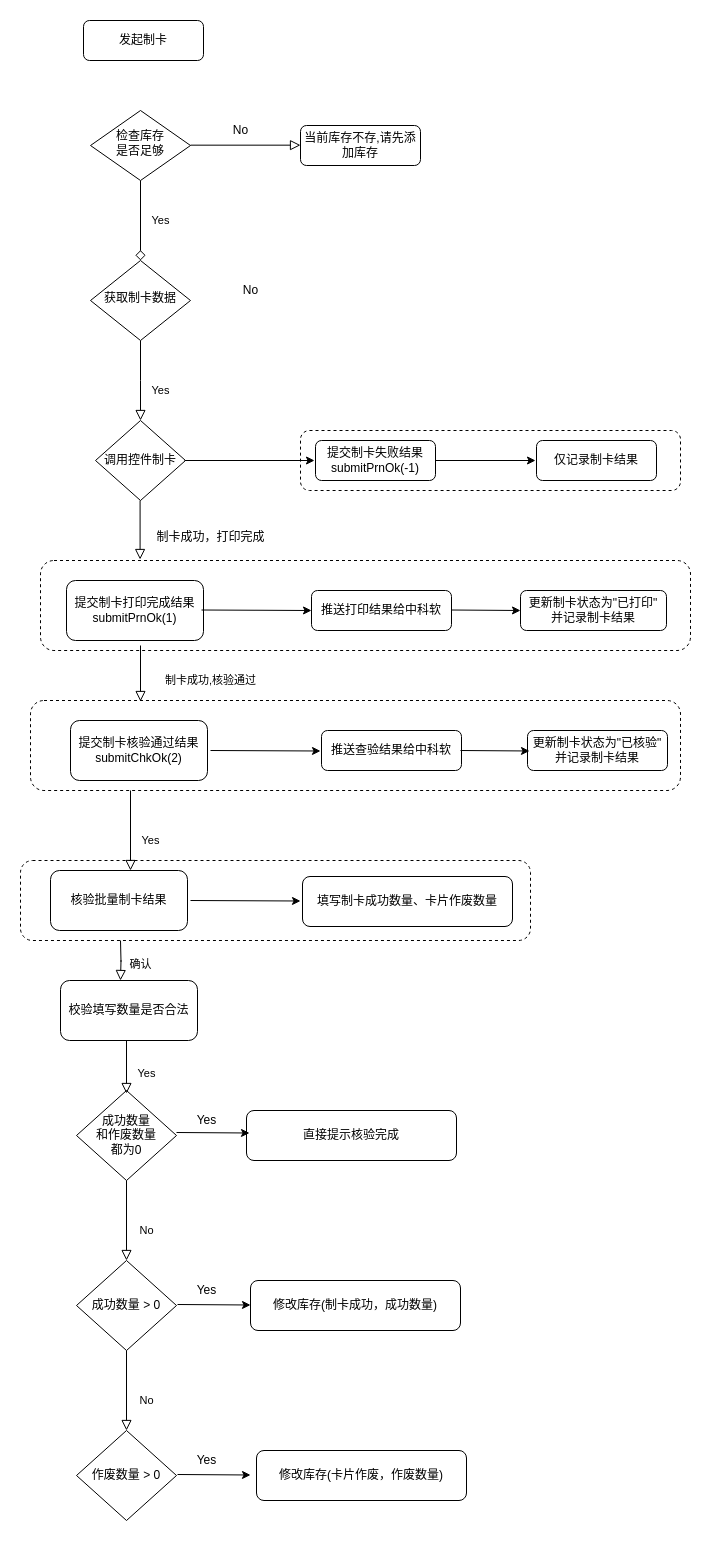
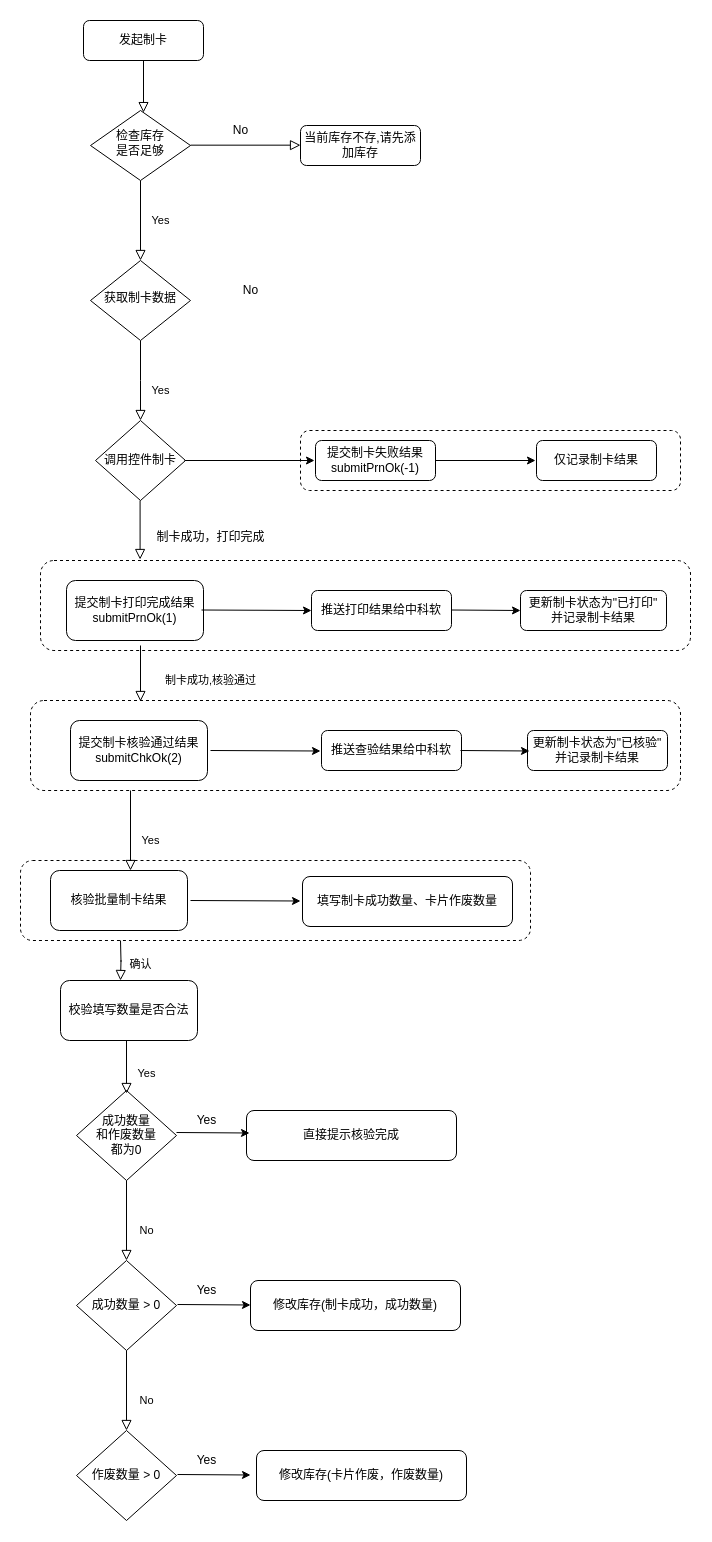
none -> (144, 81)
(141, 249) -> (141, 249)
